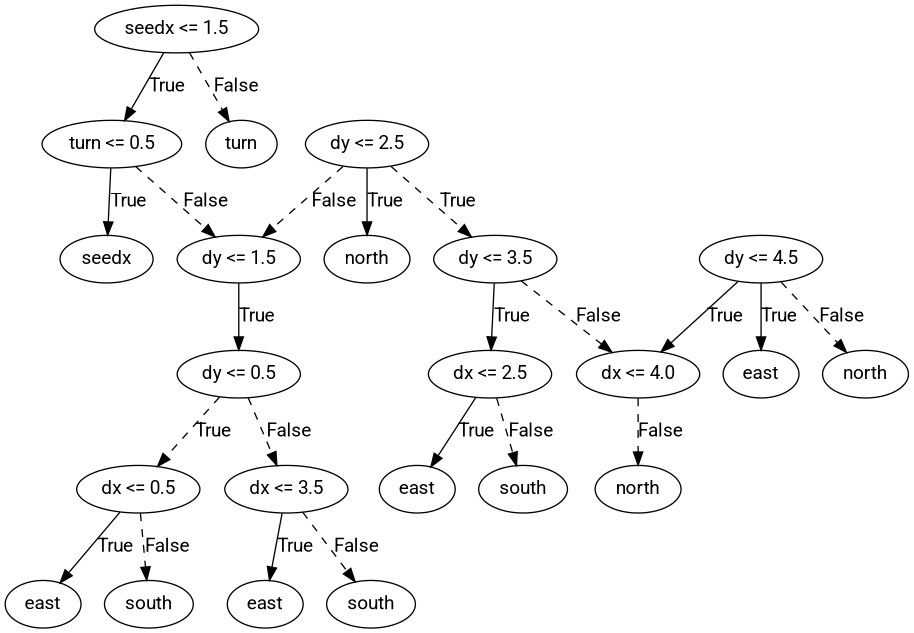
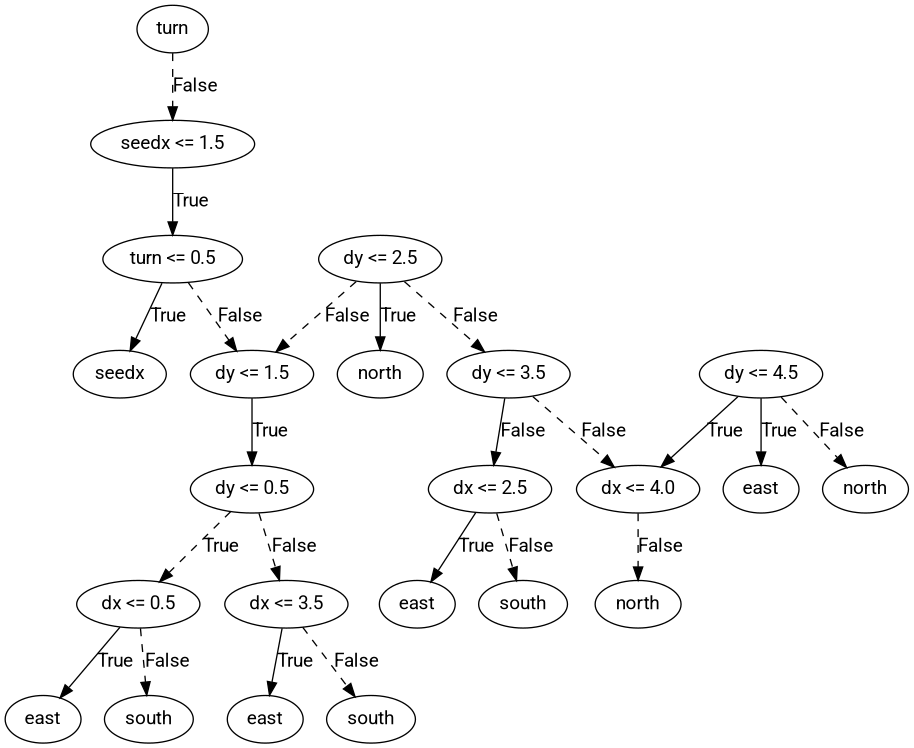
(206, 81) -> (173, 80)
(458, 202) -> (475, 317)
(512, 317) -> (523, 432)
